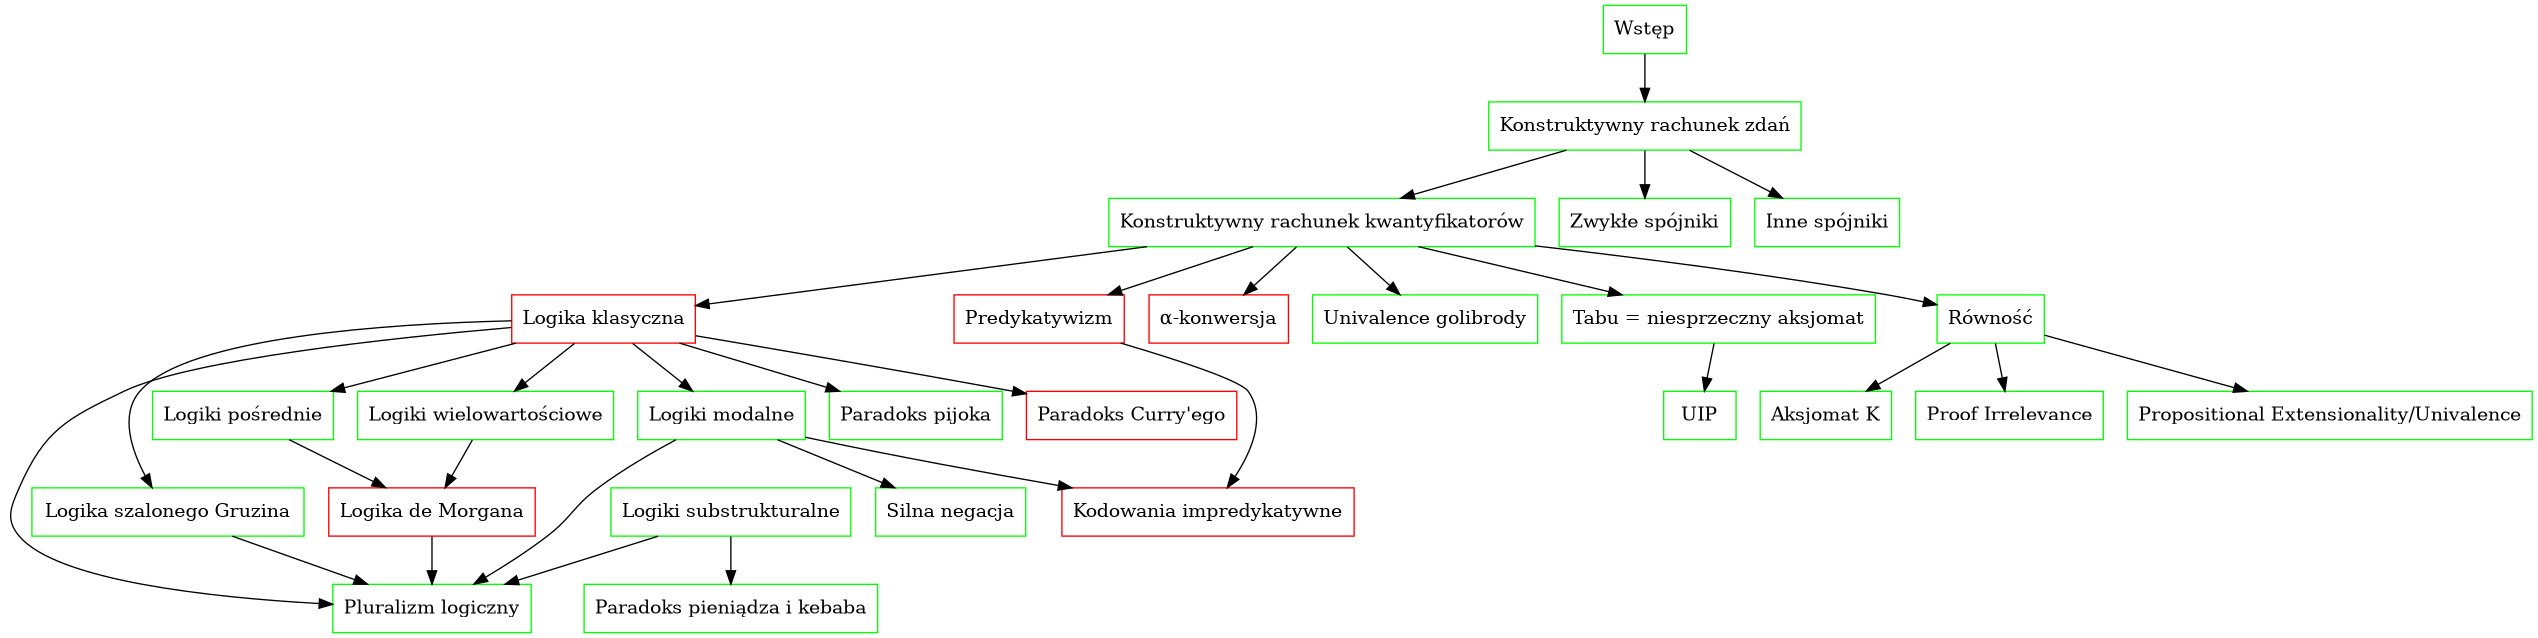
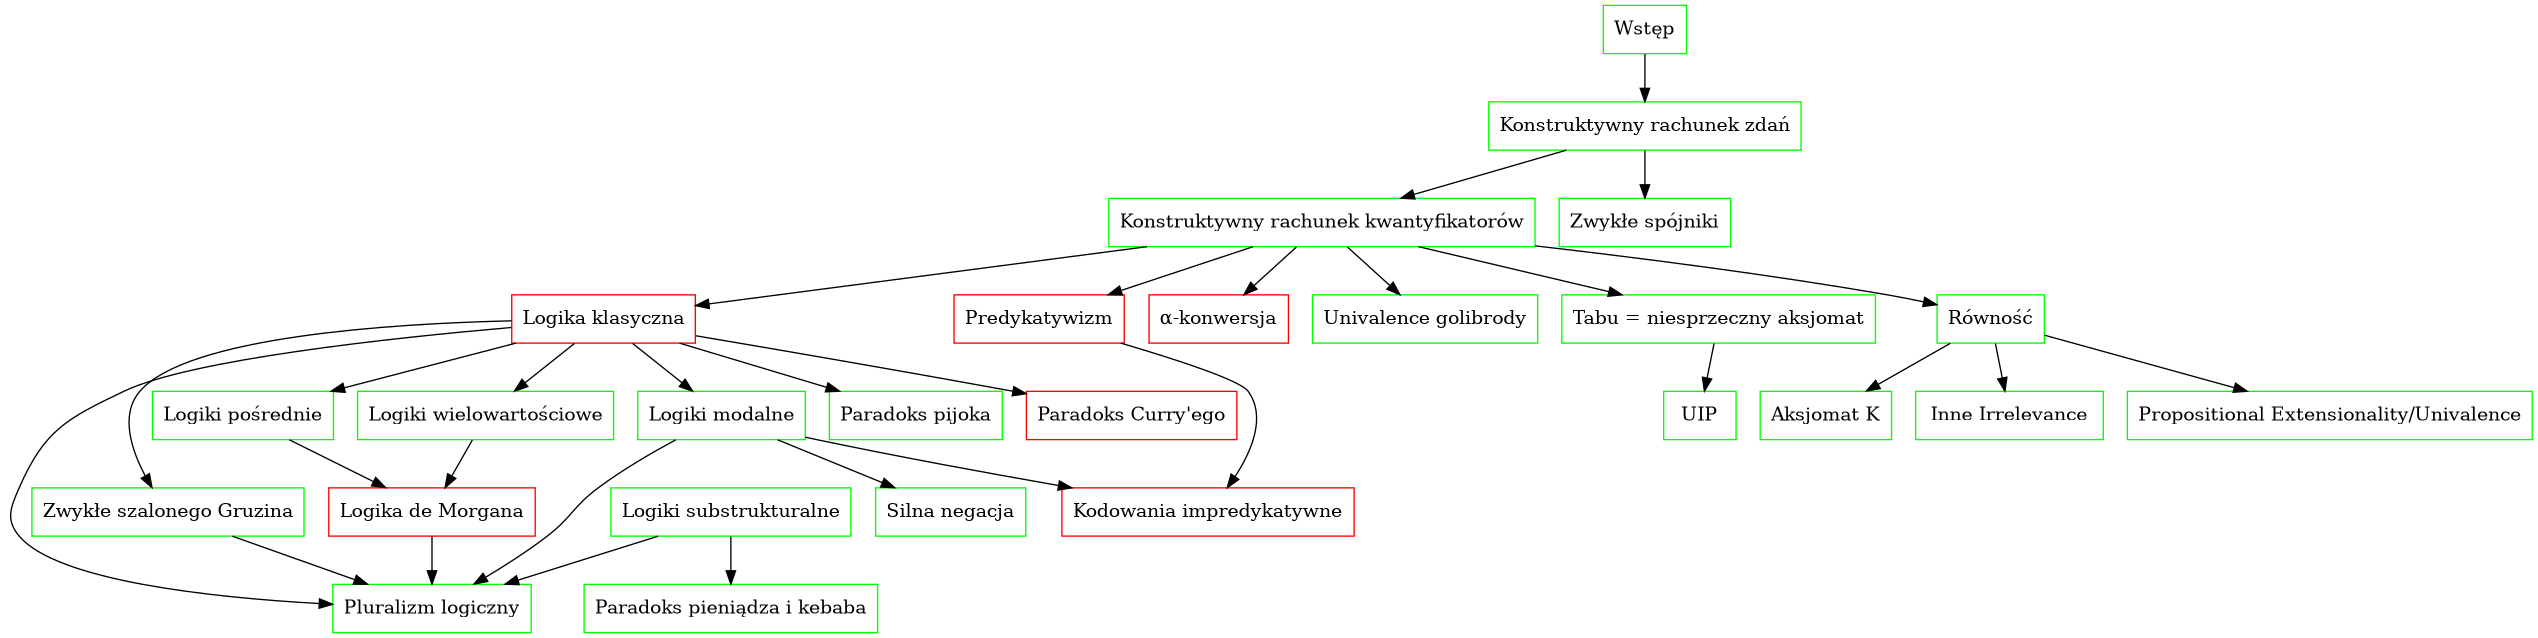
(1827, 222) -> none
(2009, 415) -> (2009, 415)
(168, 512) -> (168, 512)
